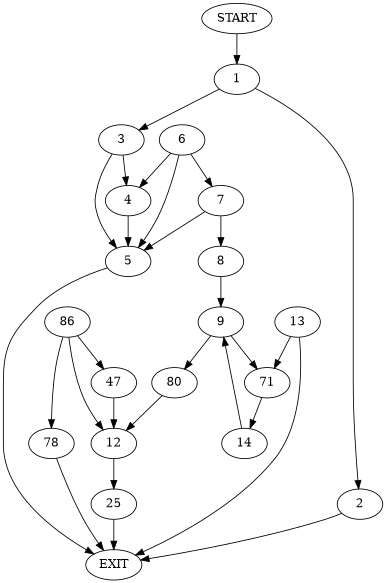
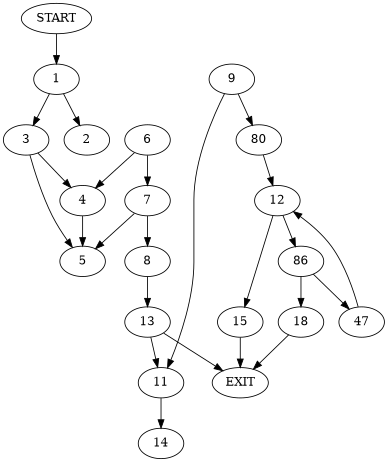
(165, 200) -> none
(221, 288) -> (148, 288)
(78, 382) -> (288, 227)
(267, 383) -> (161, 383)
(233, 387) -> none
(3, 400) -> none
(51, 443) -> (301, 322)
(114, 504) -> (240, 322)
(246, 540) -> none
